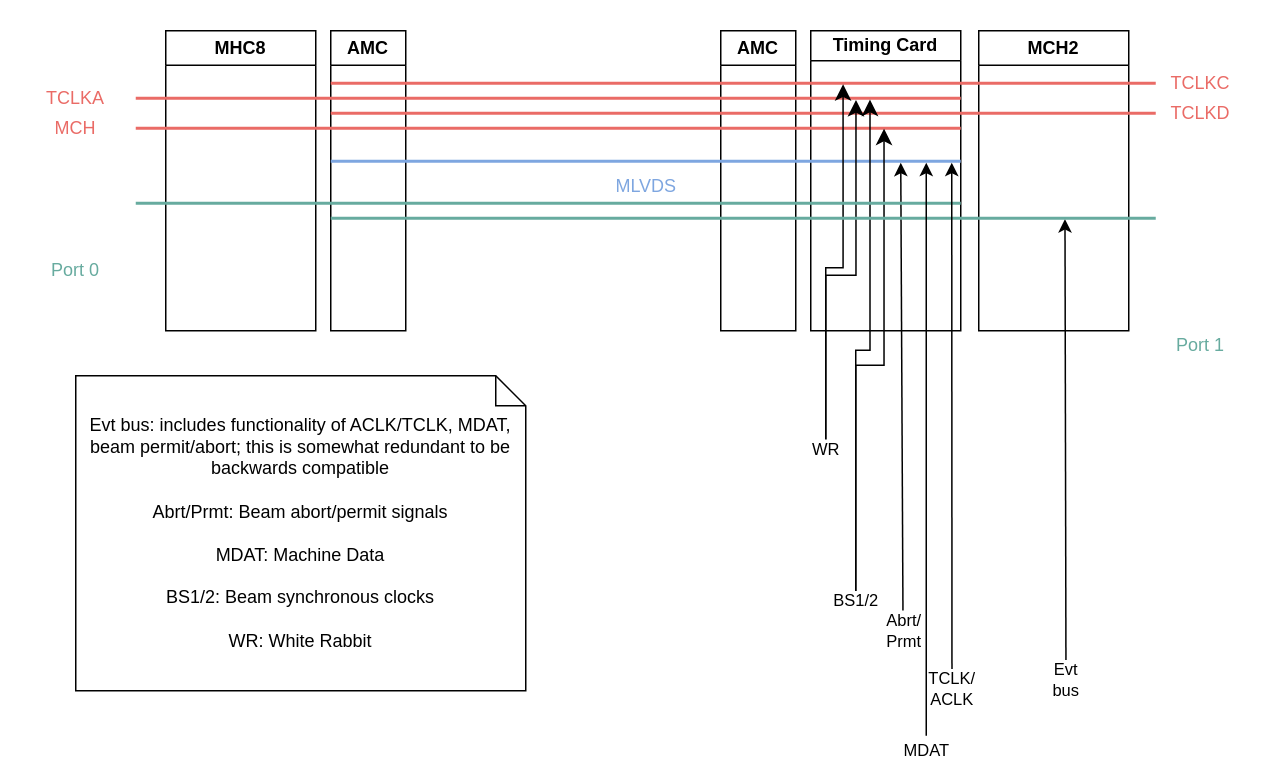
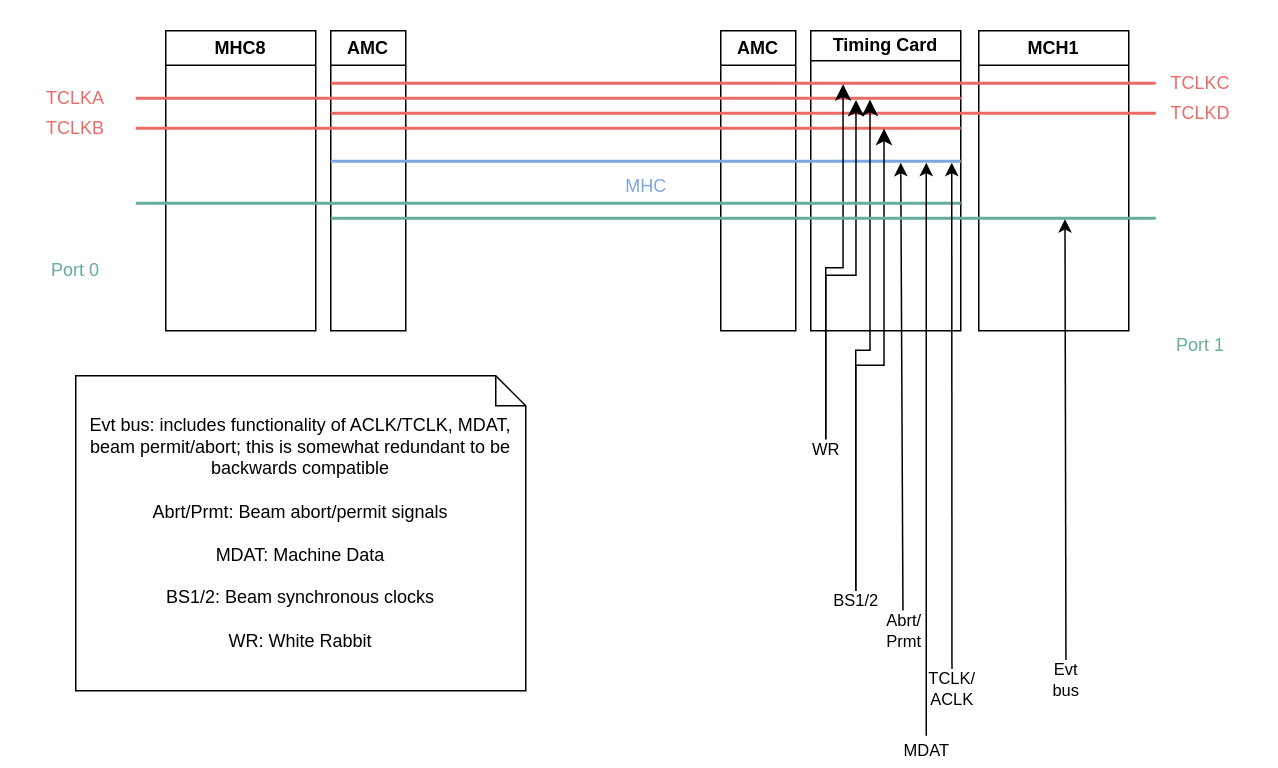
(1054, 49) -> (1054, 49)
(76, 128) -> (76, 128)
(647, 187) -> (647, 187)
